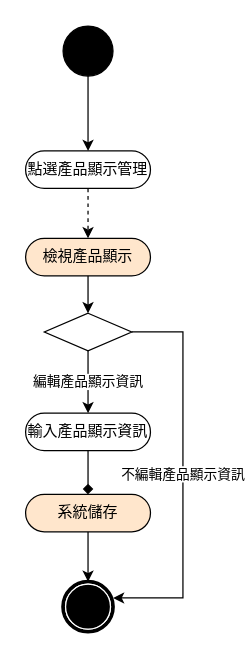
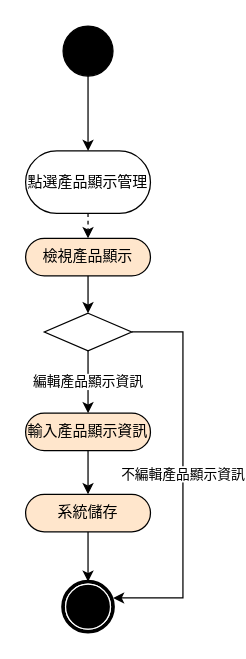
(88, 169) -> (88, 182)
(88, 432) -> (88, 432)
(88, 483) -> (88, 484)
